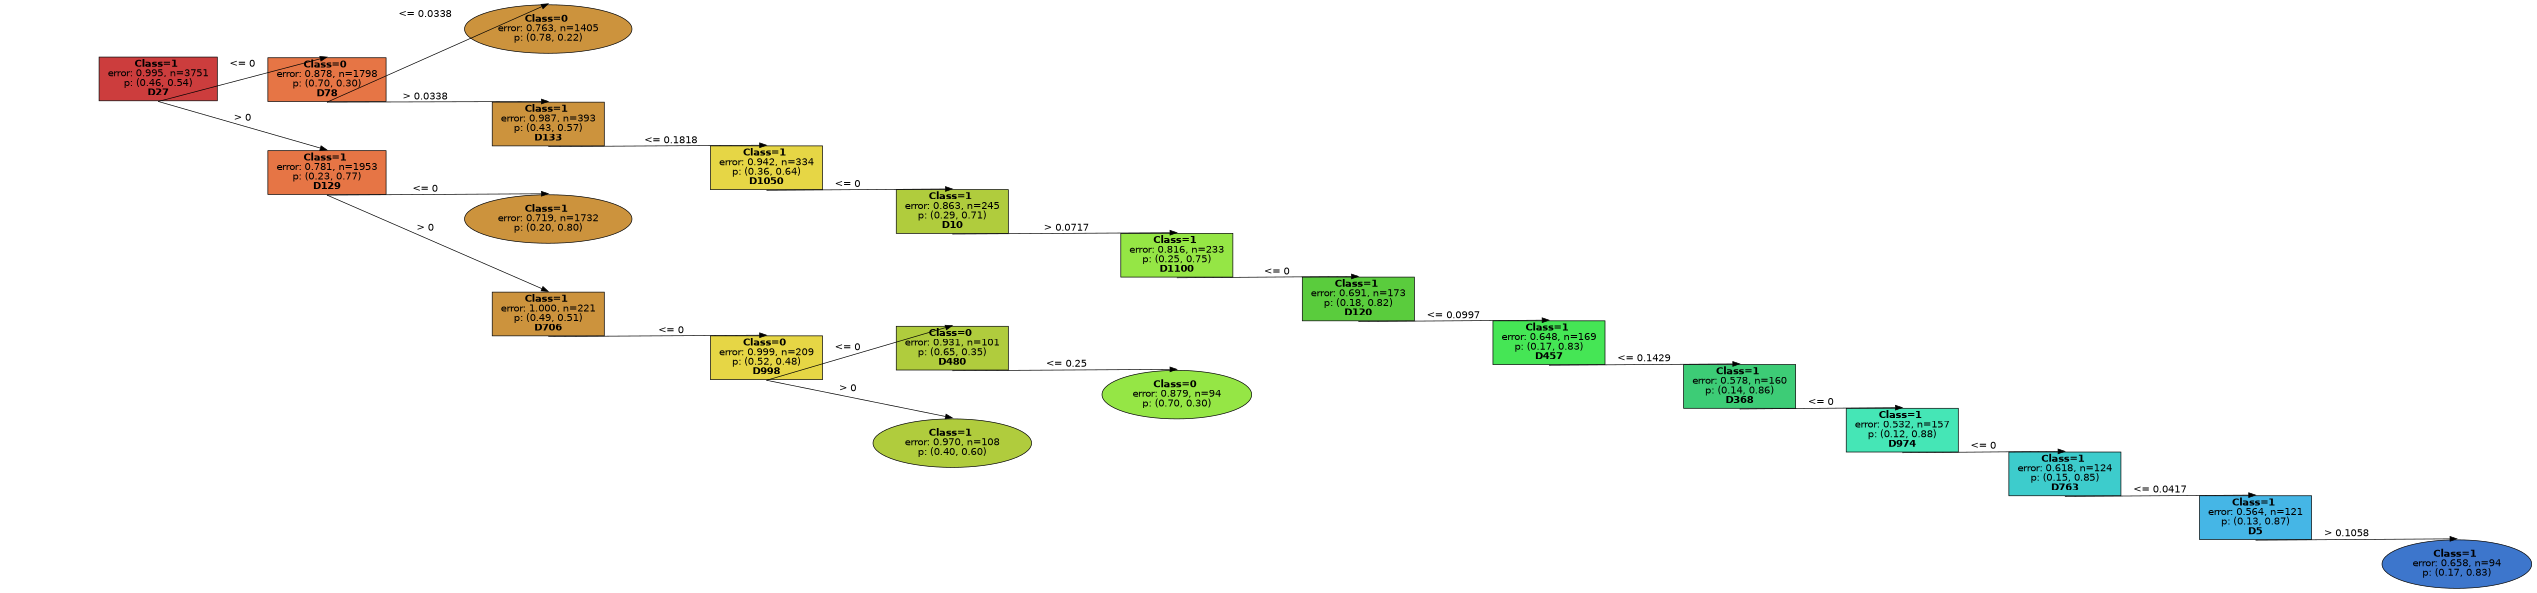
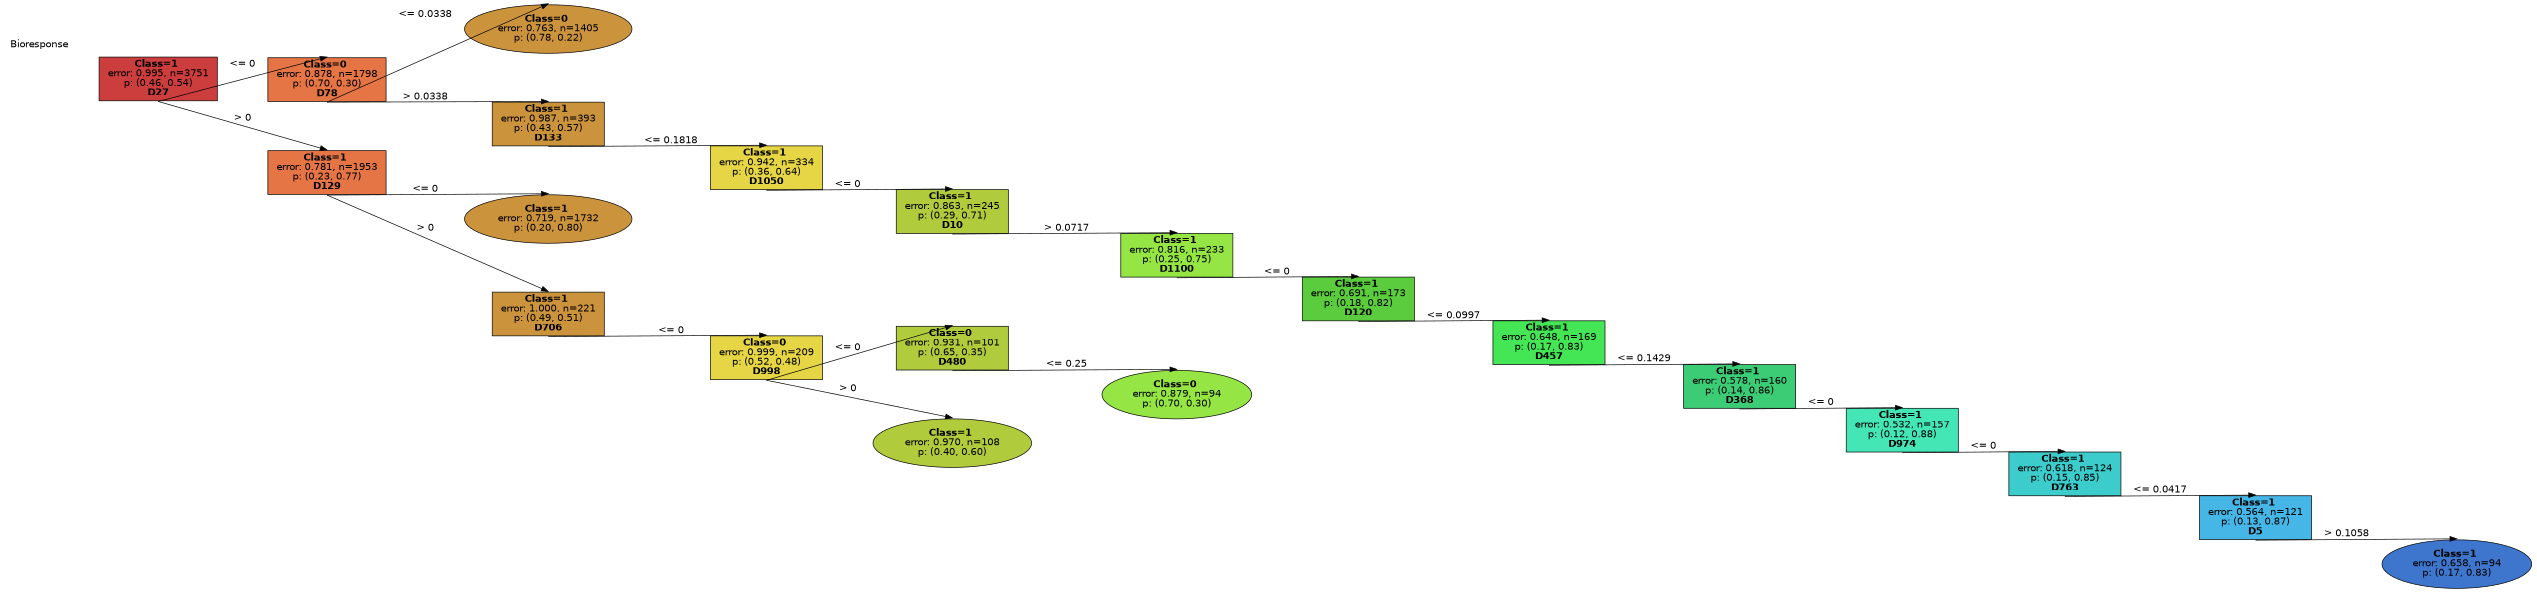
none -> (39, 45)
